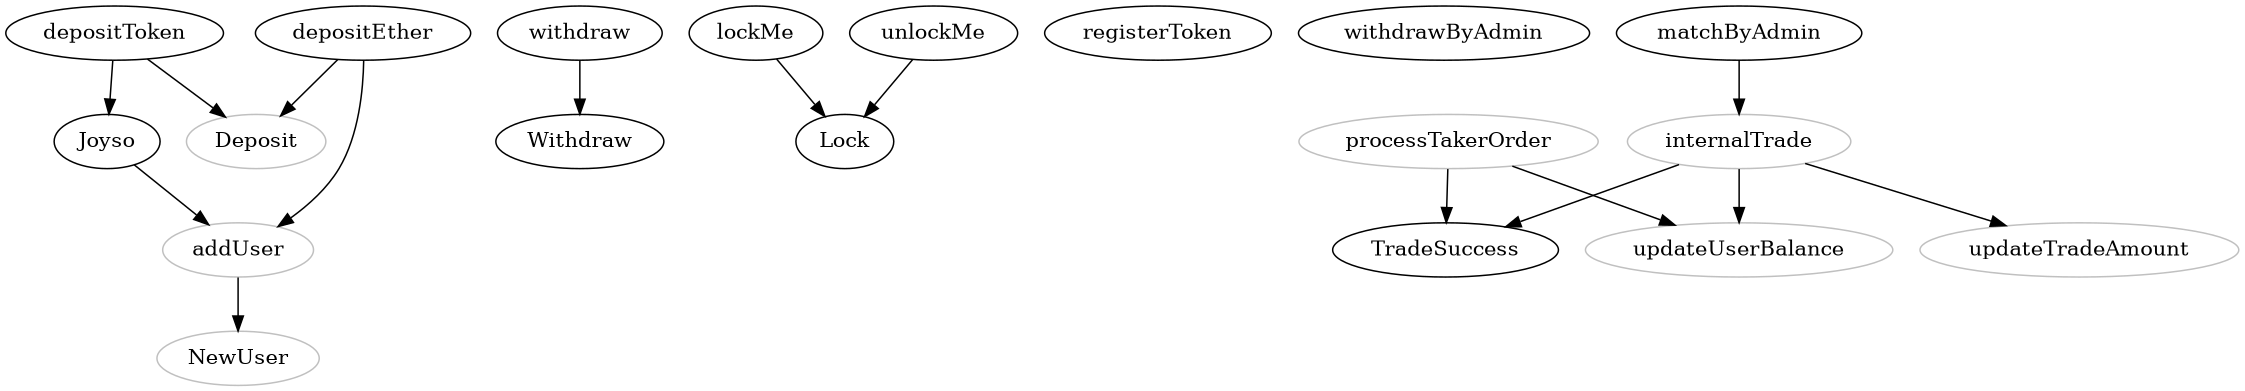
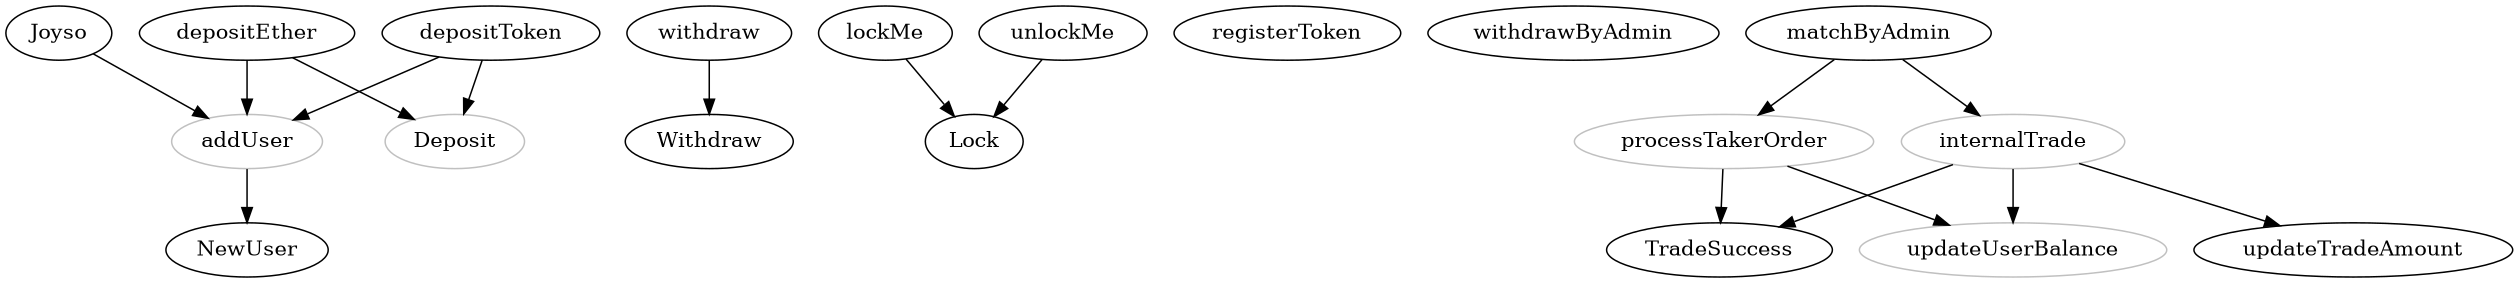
(111, 80) -> (373, 85)
none -> (1803, 83)
(2079, 250) -> (2353, 250)
(238, 358) -> (247, 250)
